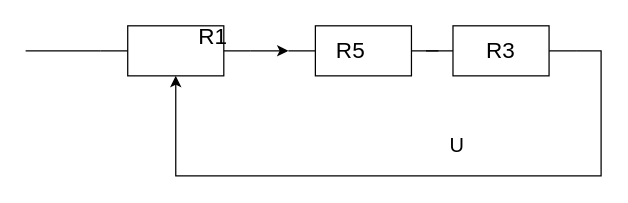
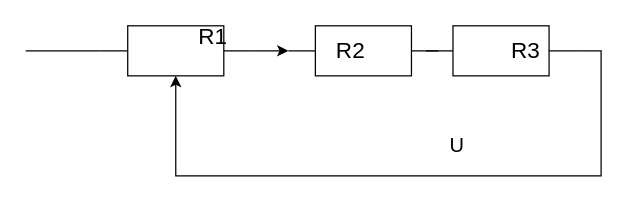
(351, 51) -> (351, 51)
(501, 51) -> (526, 51)
